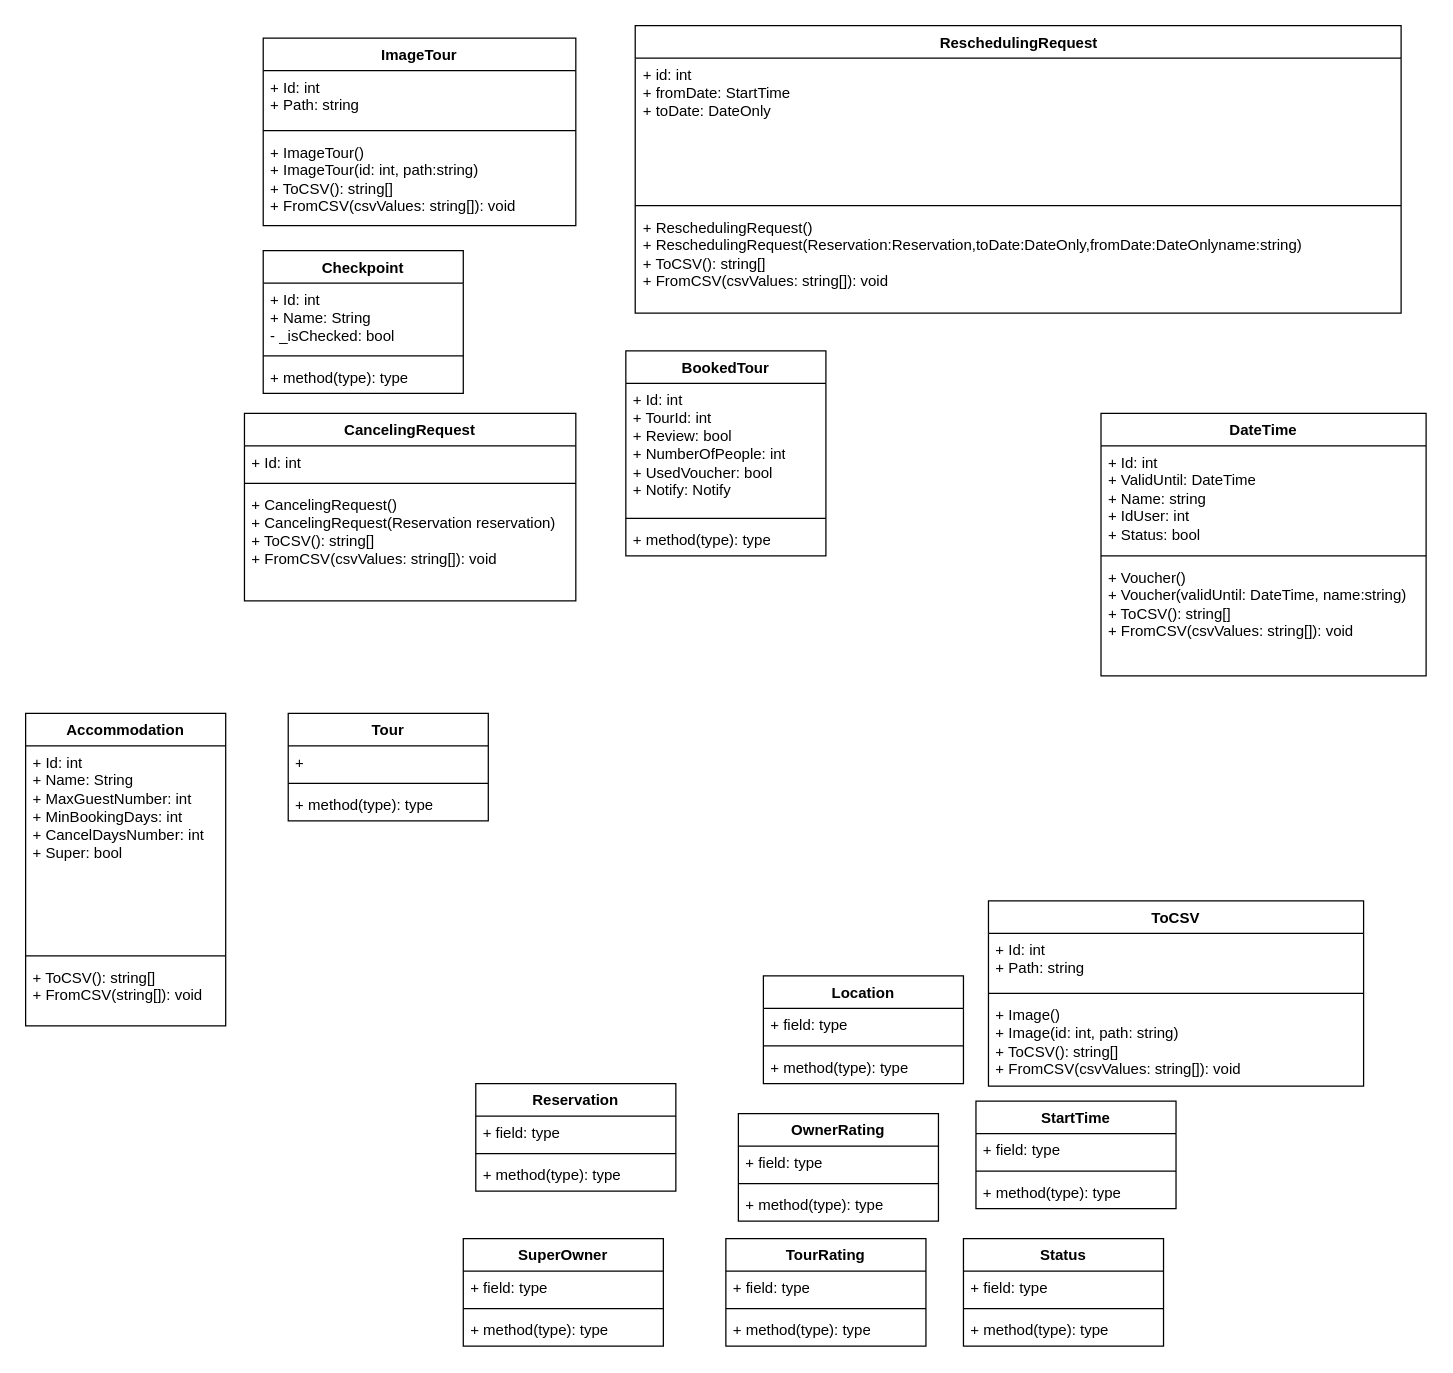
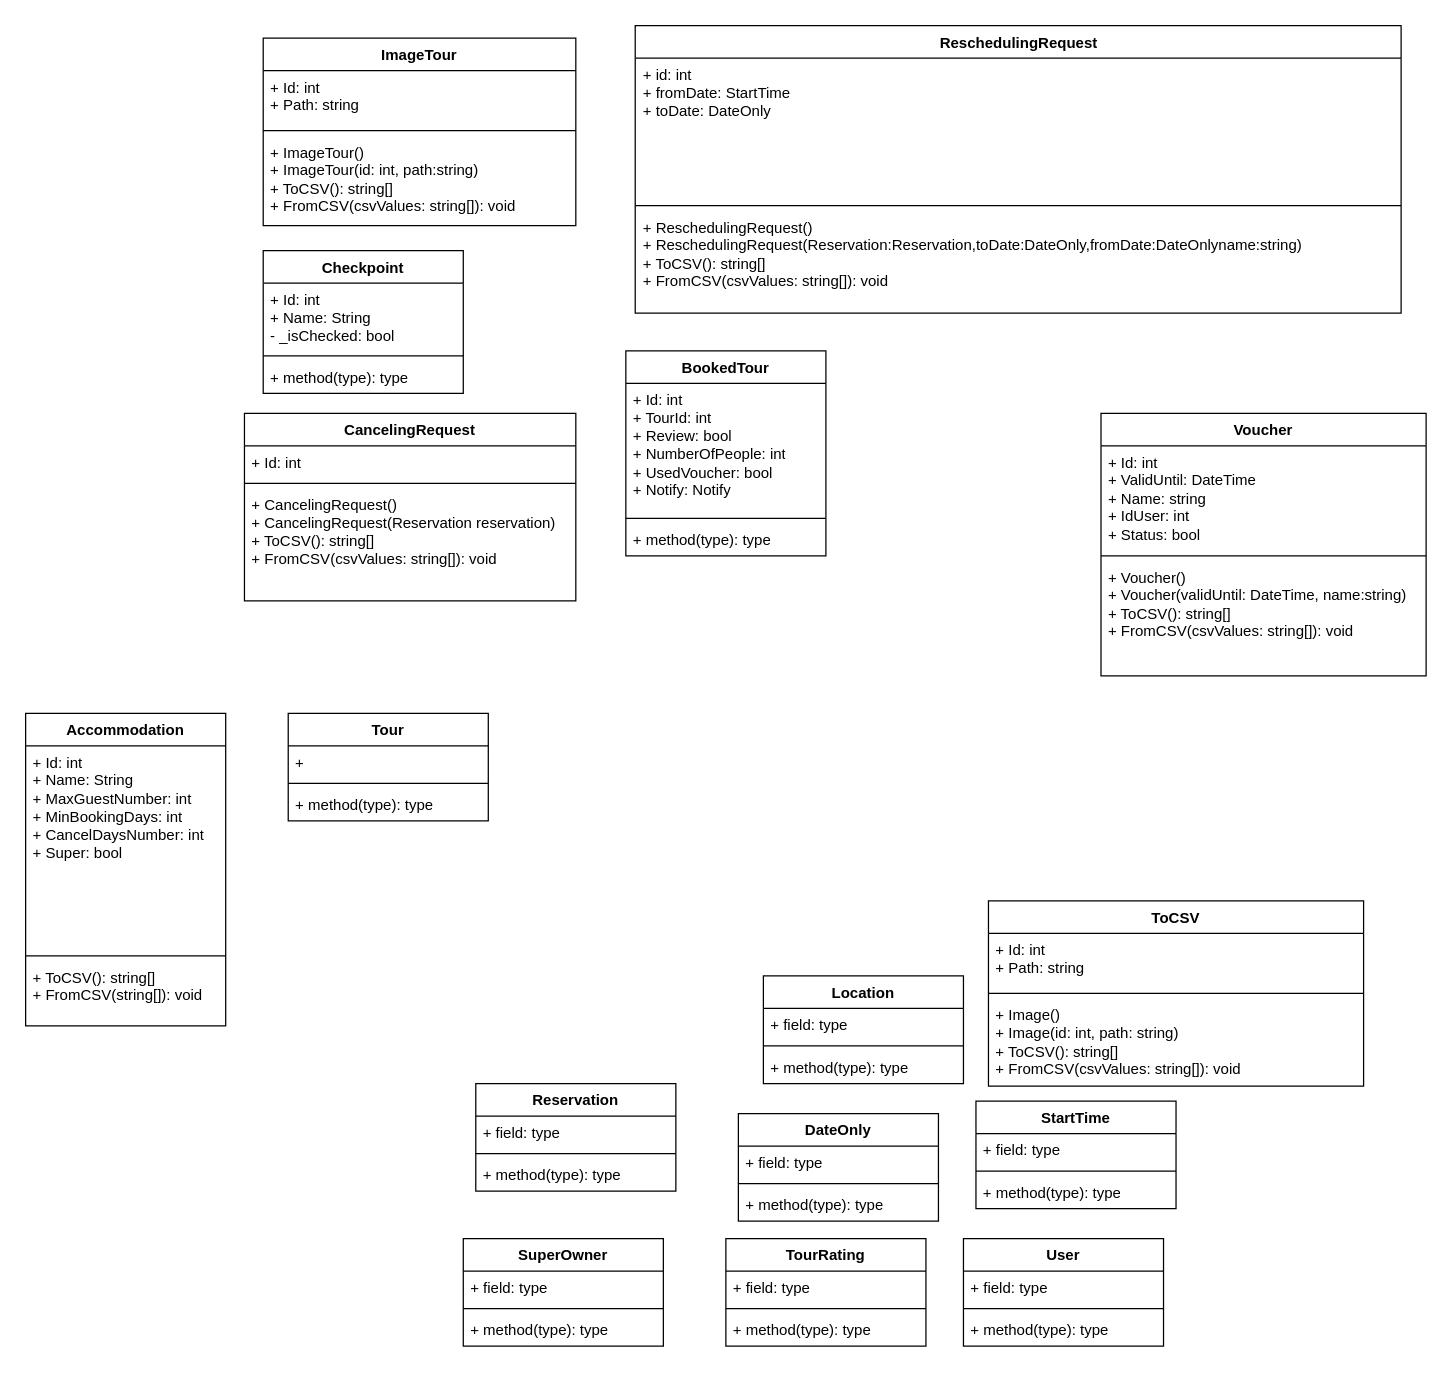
(1263, 431) -> (1263, 431)
(838, 1131) -> (838, 1131)
(1063, 1256) -> (1063, 1256)
